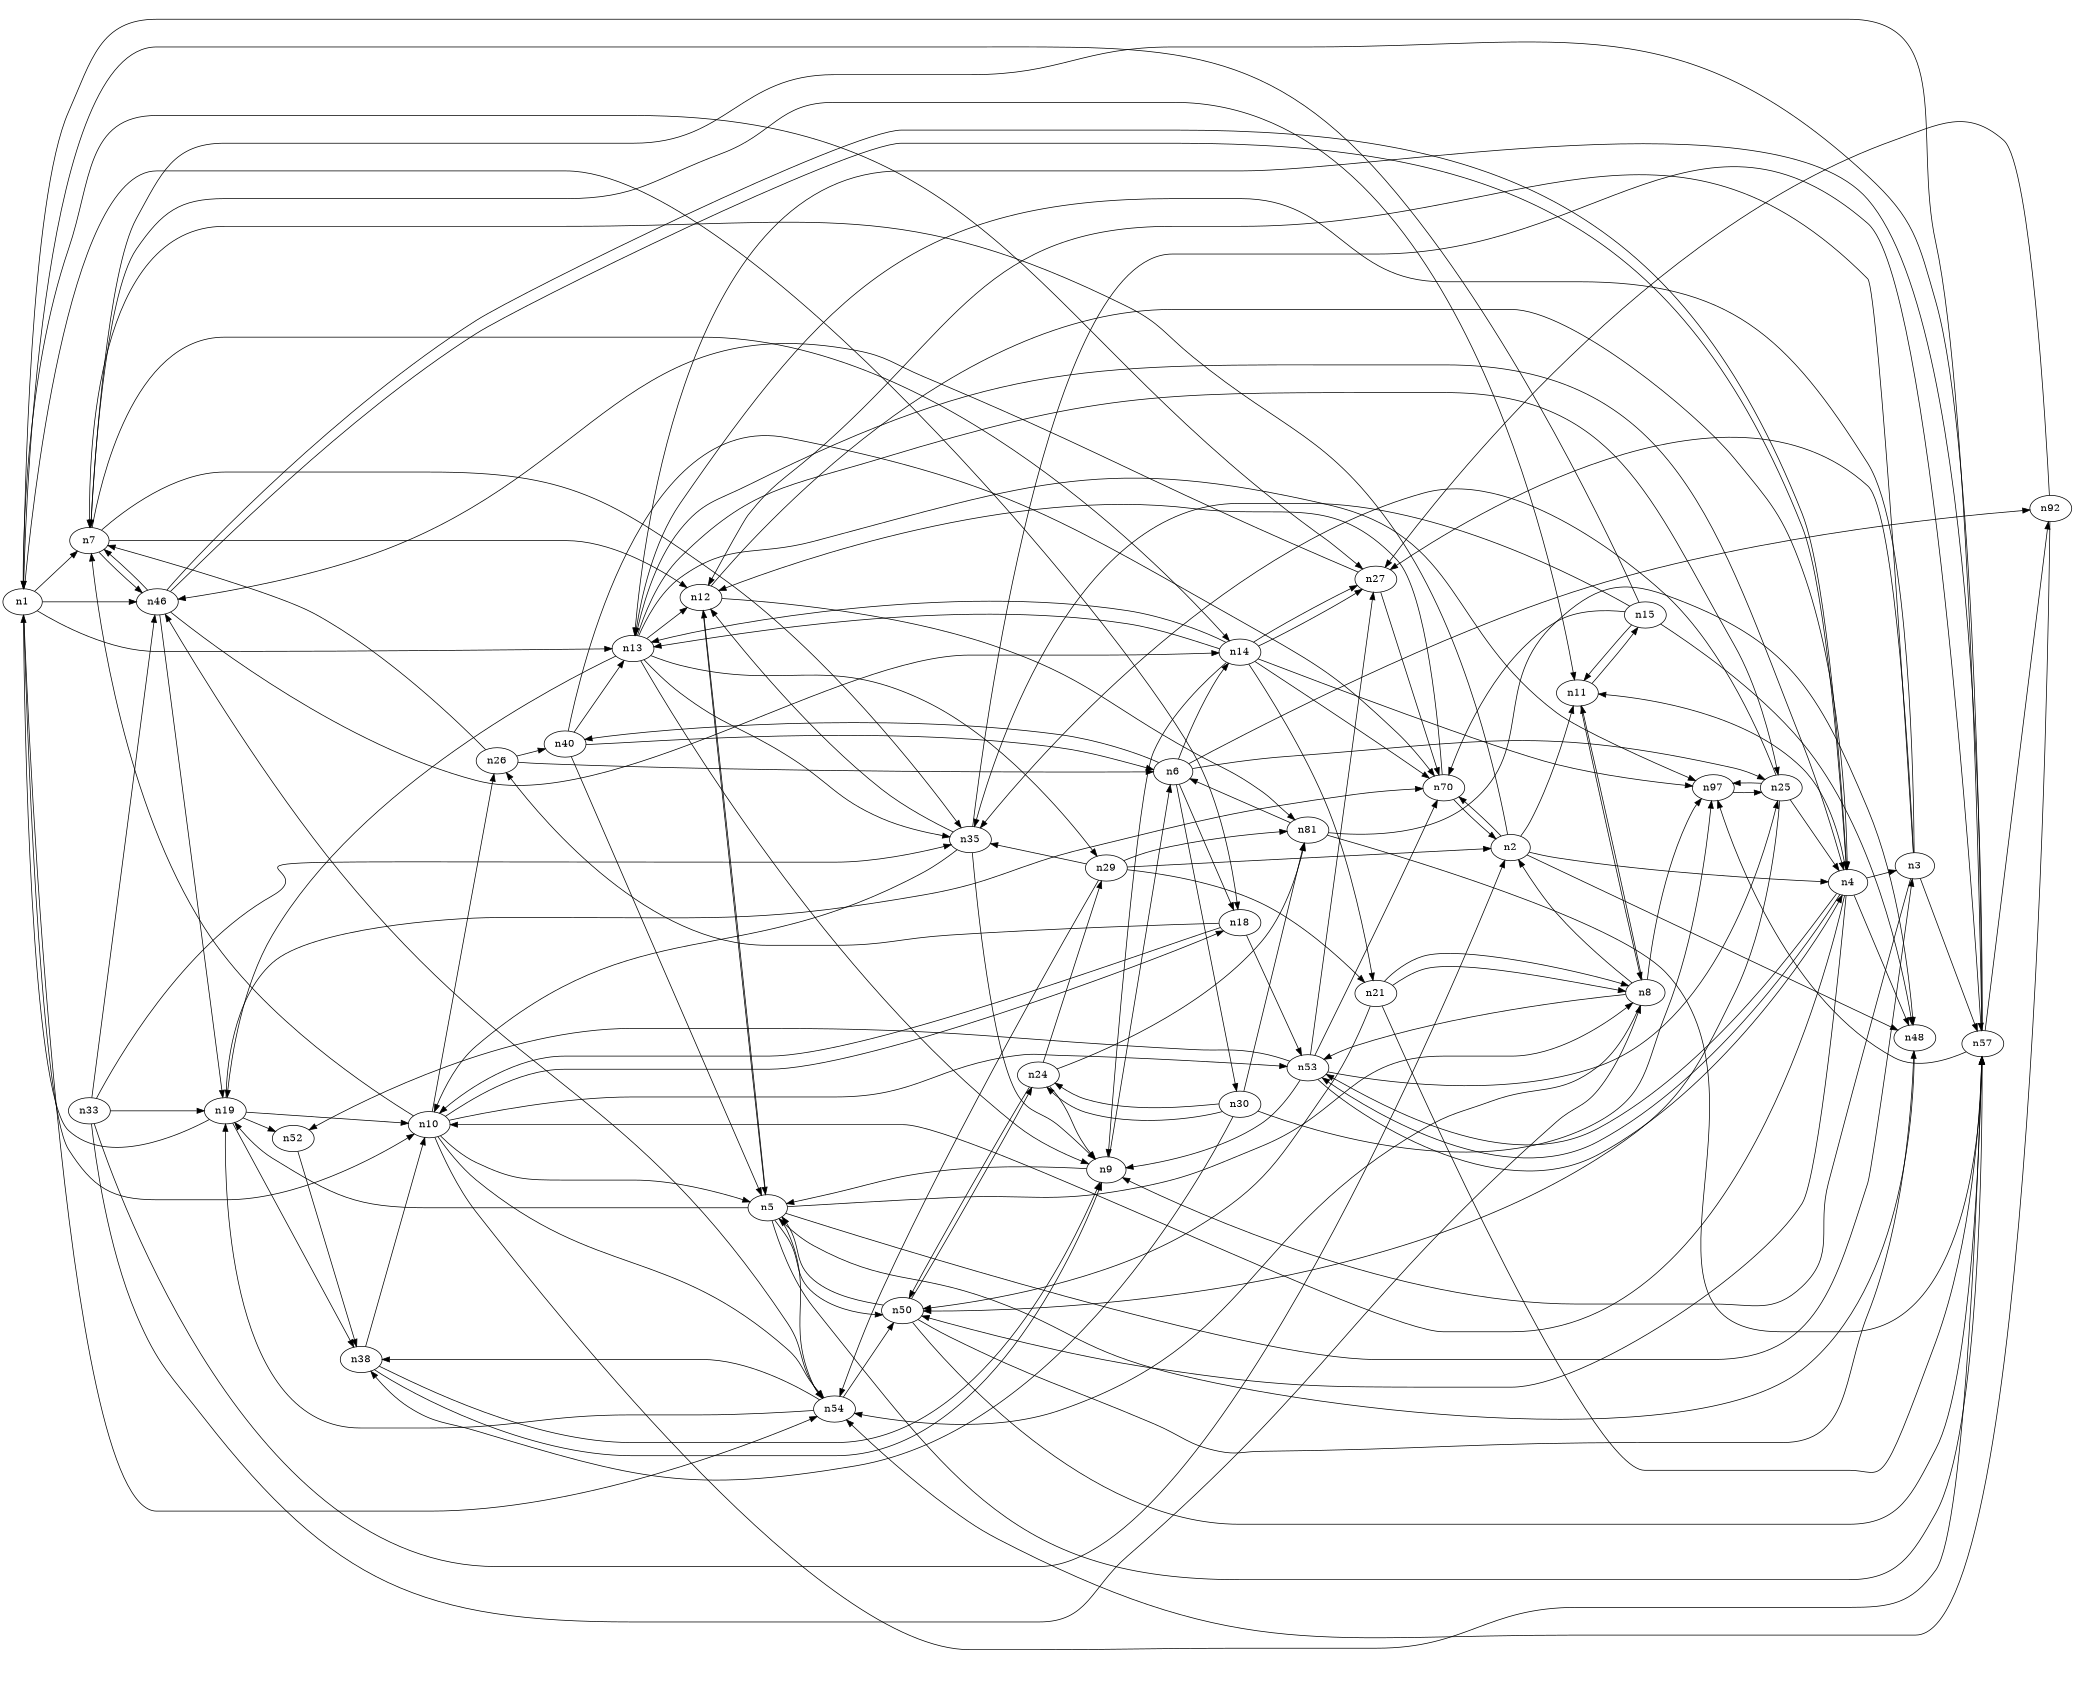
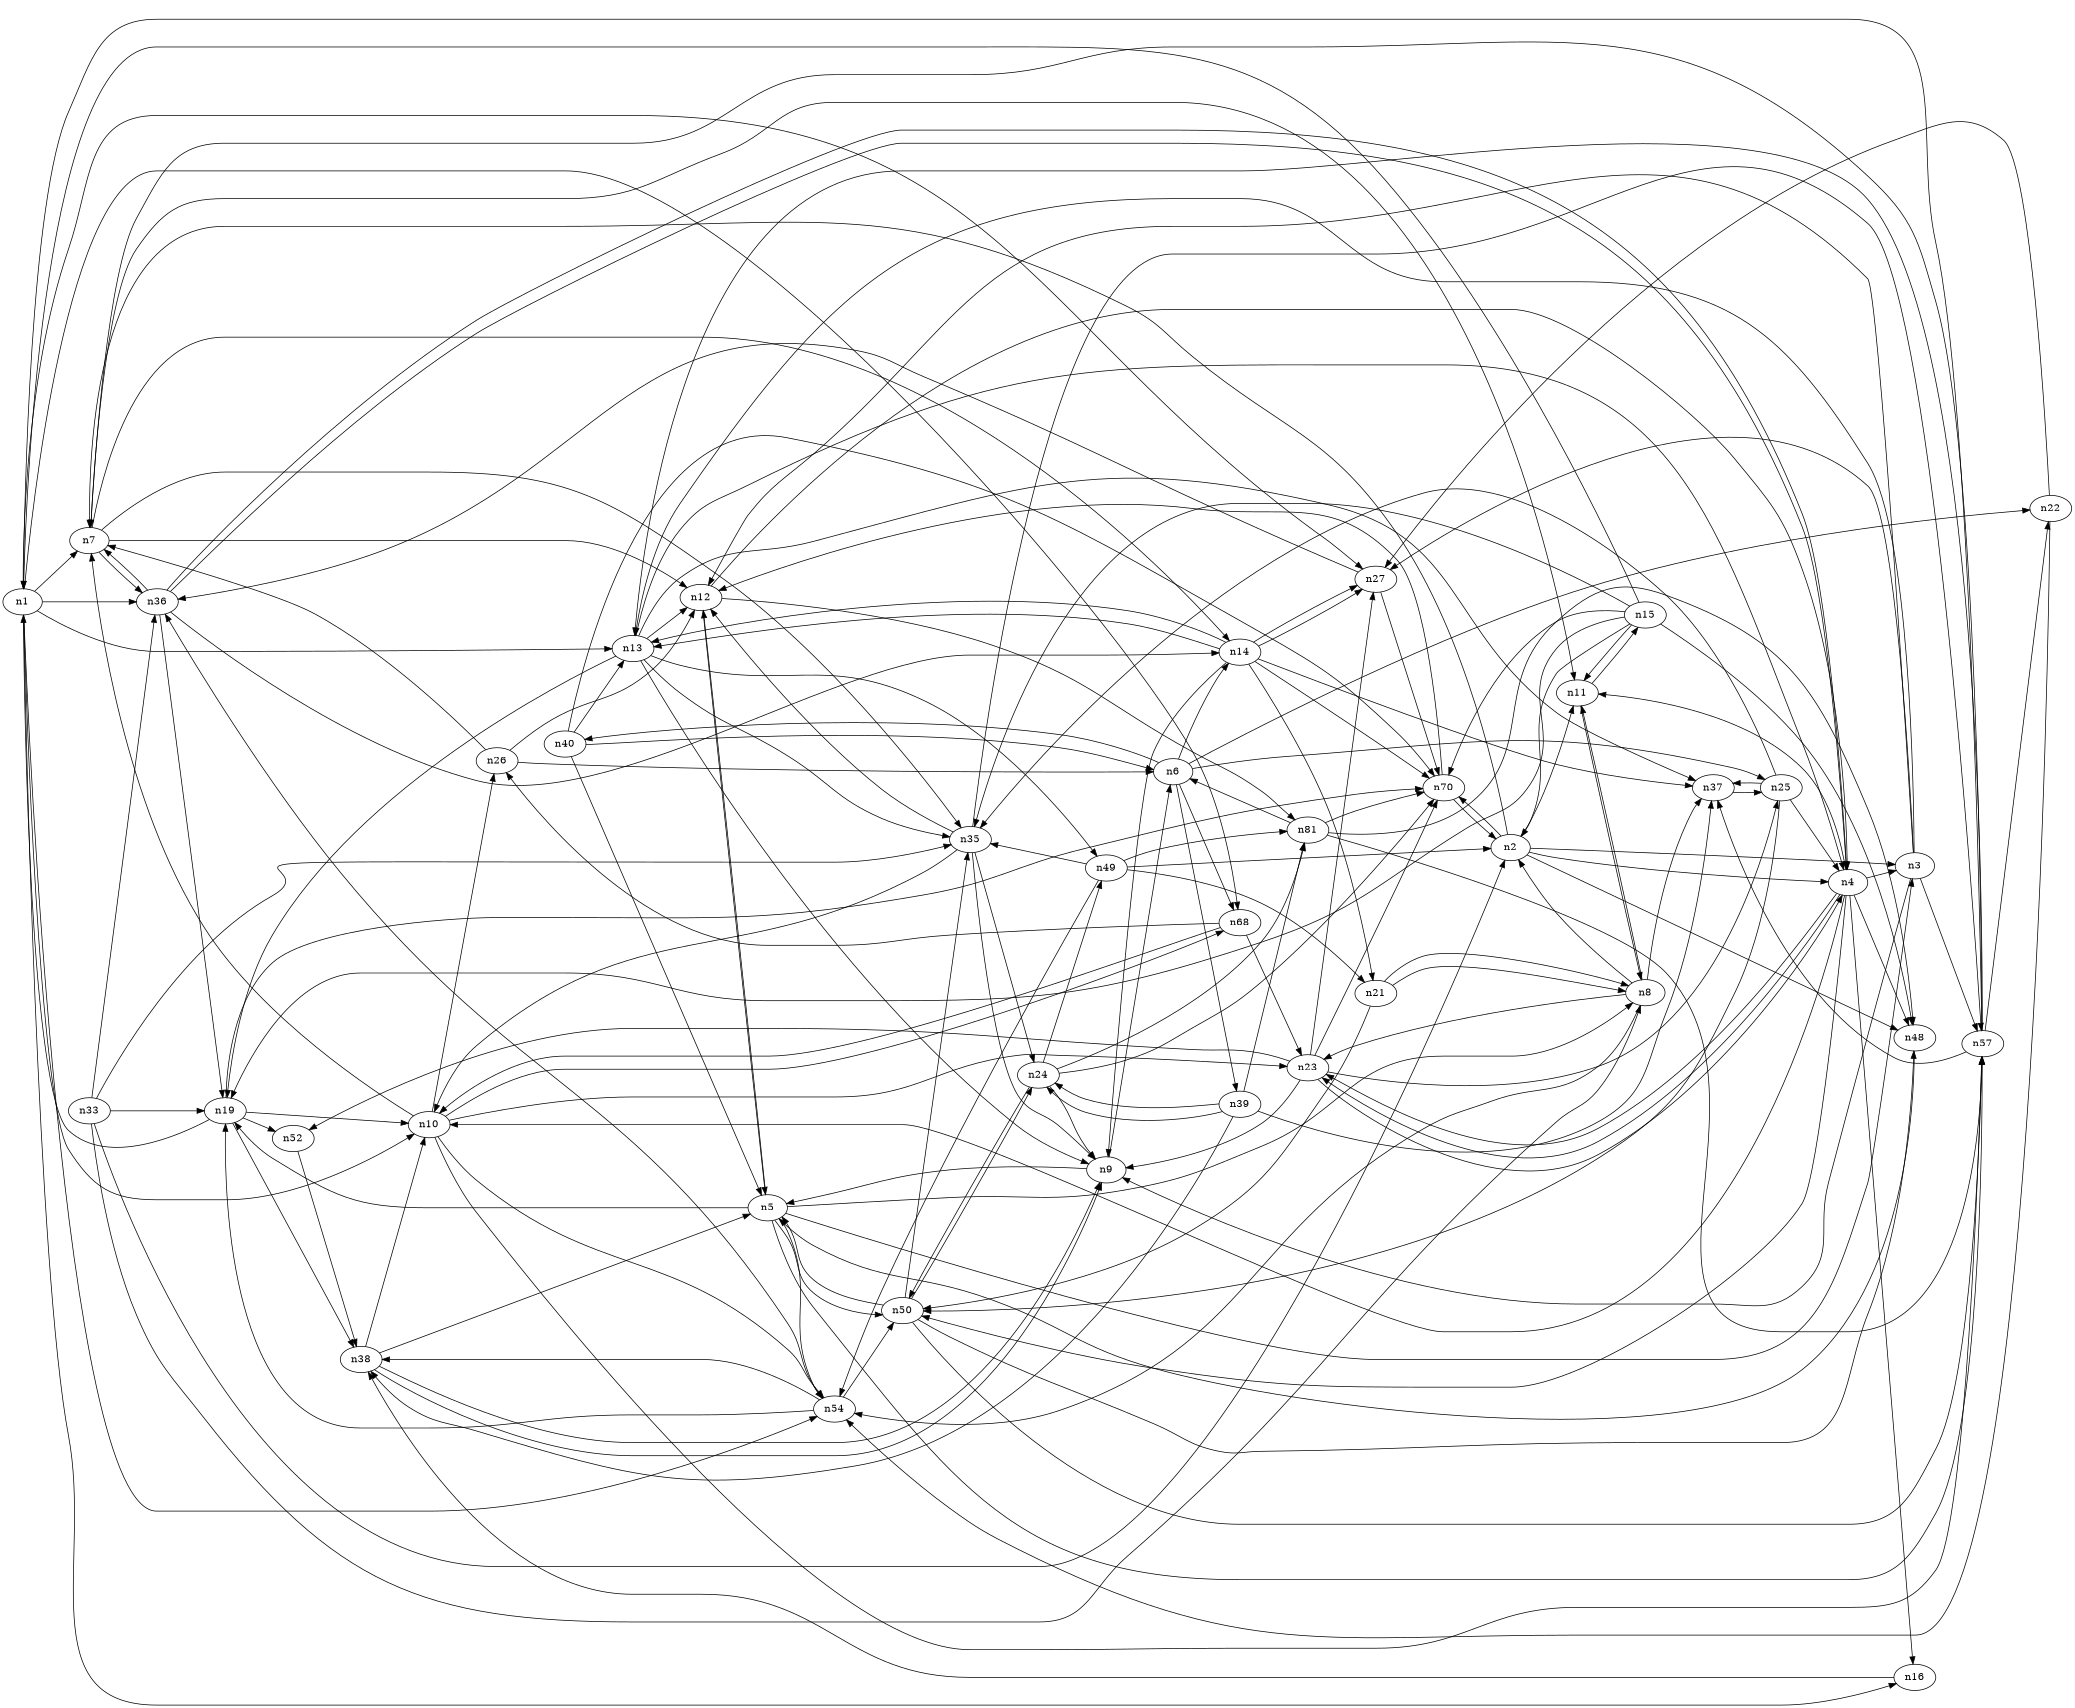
(1271, 393) -> none
(2051, 509) -> (2051, 509)
(157, 602) -> (157, 602)
none -> (1545, 695)
(527, 753) -> (610, 695)
(1713, 788) -> (1713, 788)
none -> (1370, 806)
none -> (1700, 855)
(1106, 868) -> (1106, 868)
(1240, 923) -> (1240, 923)
none -> (1003, 954)
none -> (1260, 984)
none -> (907, 1001)
(1308, 1068) -> (1308, 1068)
none -> (934, 1090)
(1240, 1104) -> (1240, 1104)
(587, 1180) -> (561, 1285)
(1705, 1470) -> none
none -> (1915, 1677)
